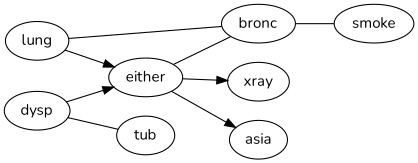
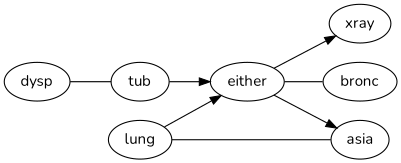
(374, 24) -> none
(145, 32) -> (251, 140)
(85, 96) -> (184, 82)
